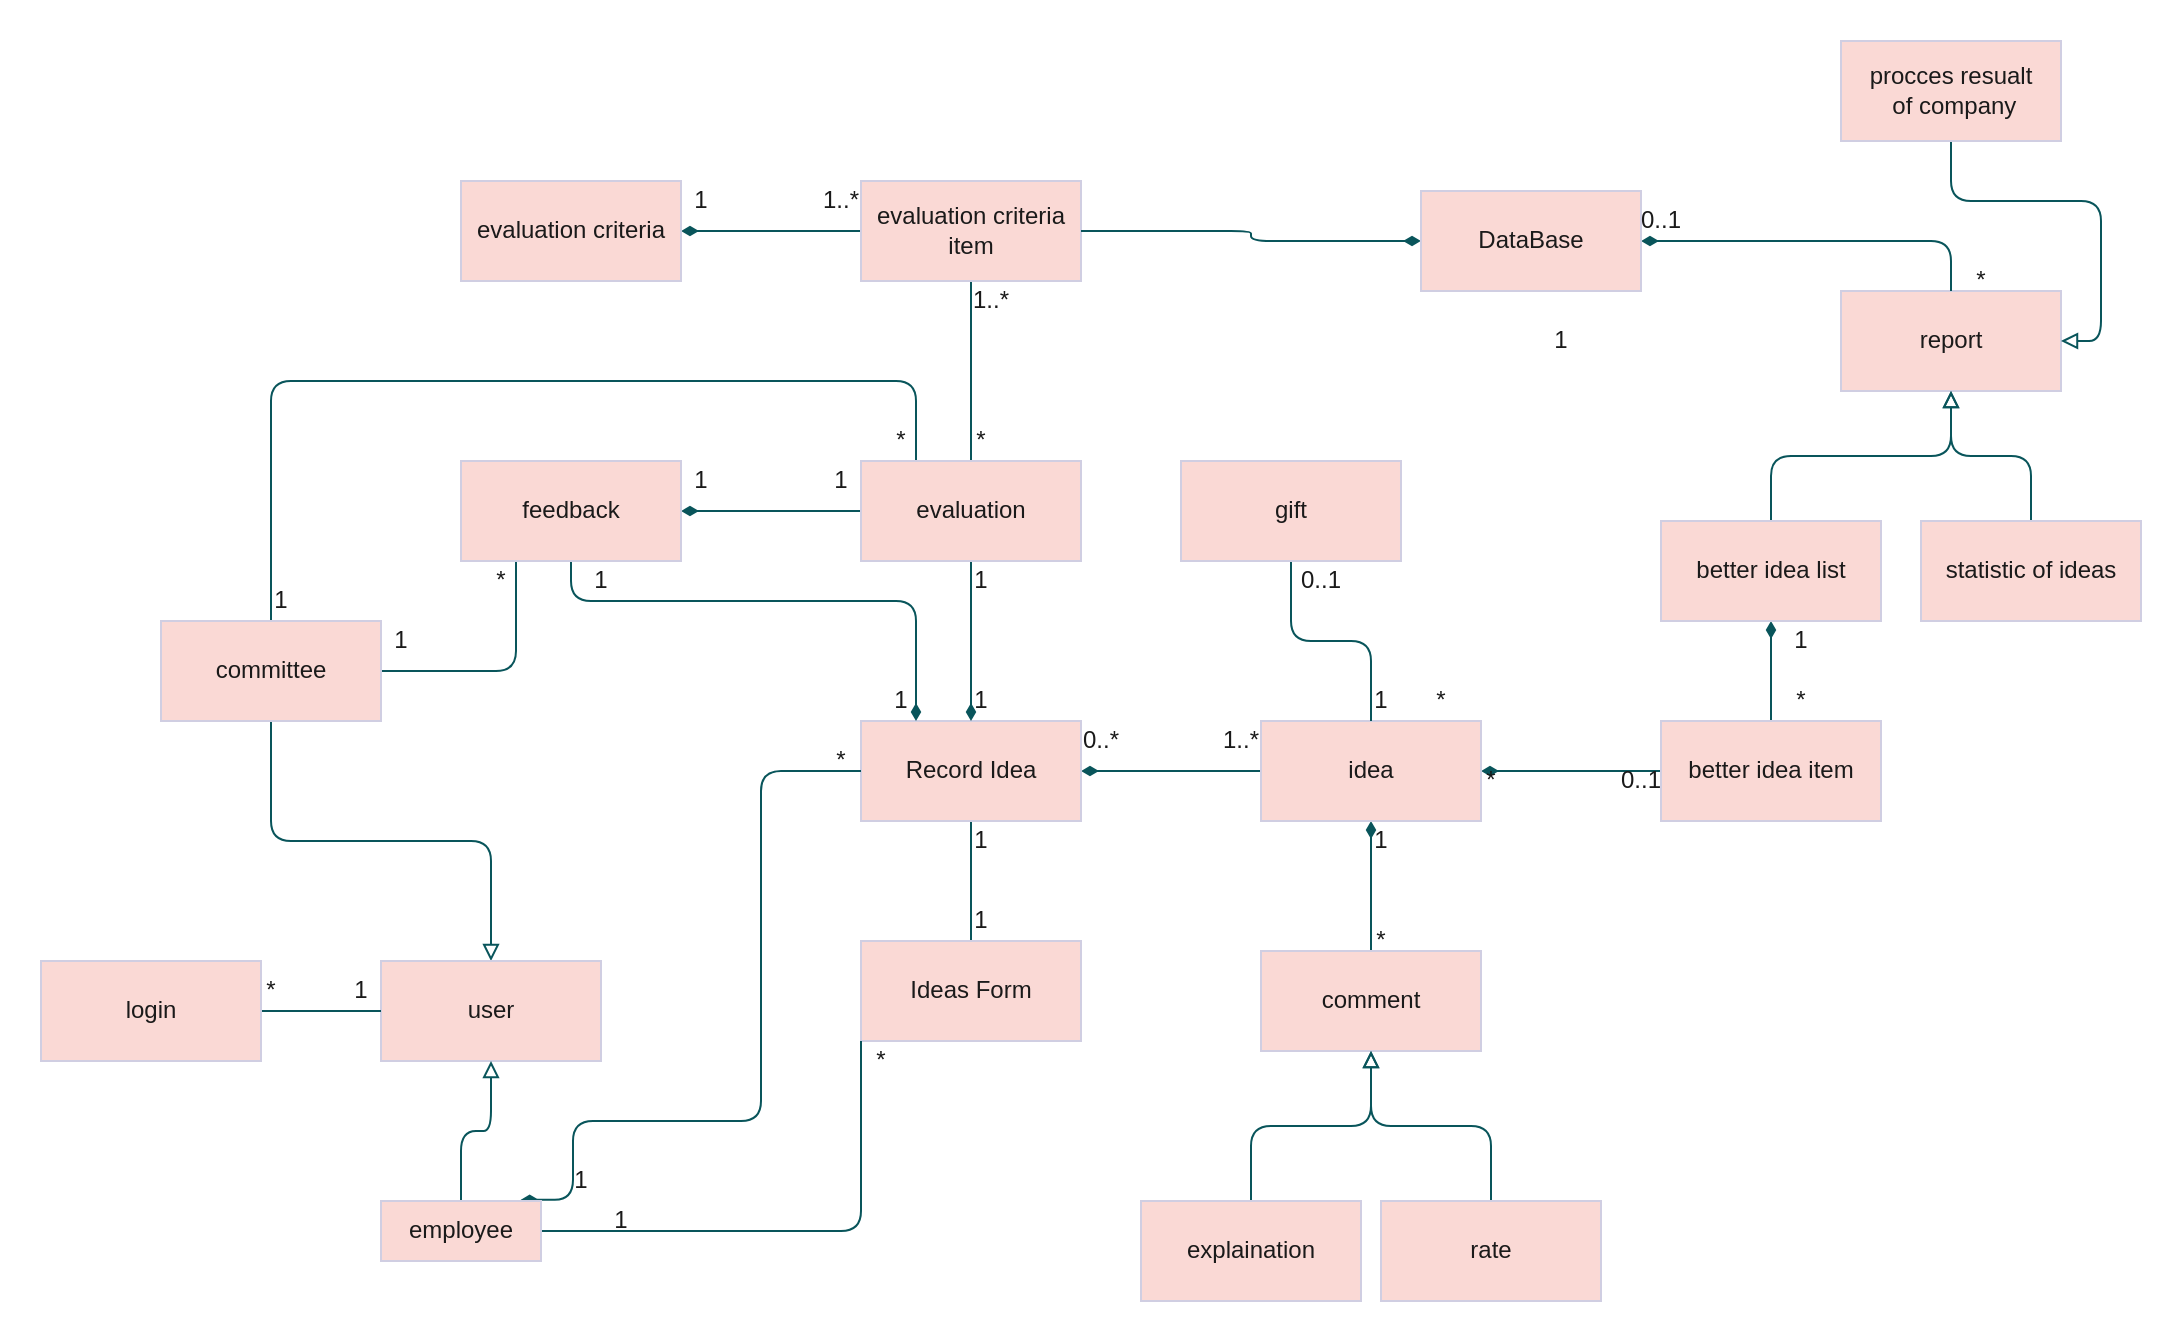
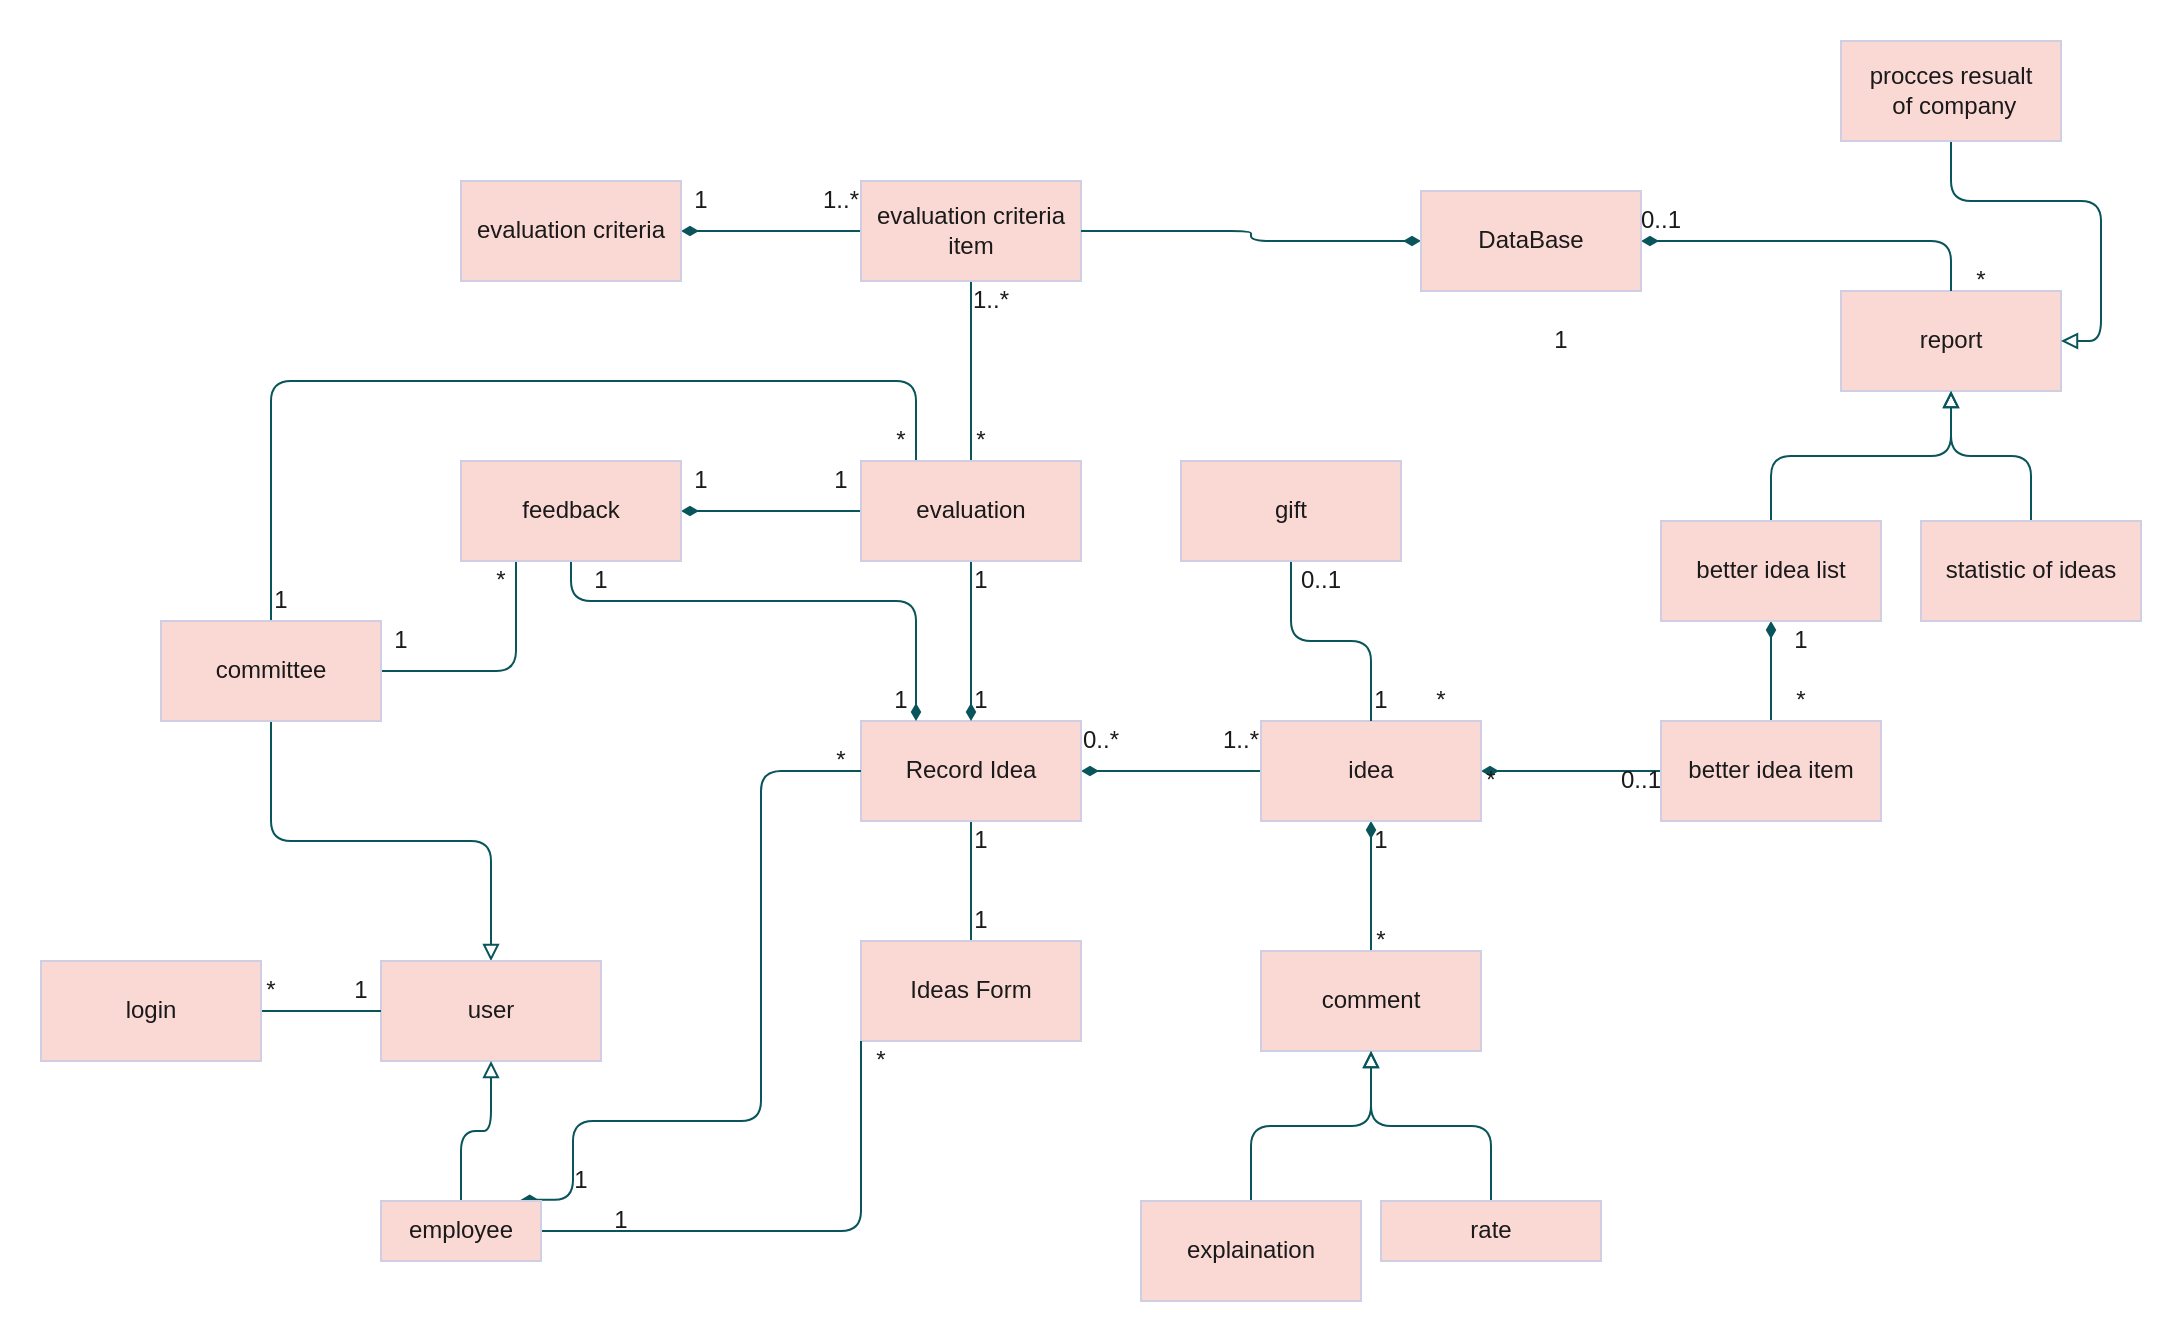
(1491, 1251) -> (1491, 1231)
